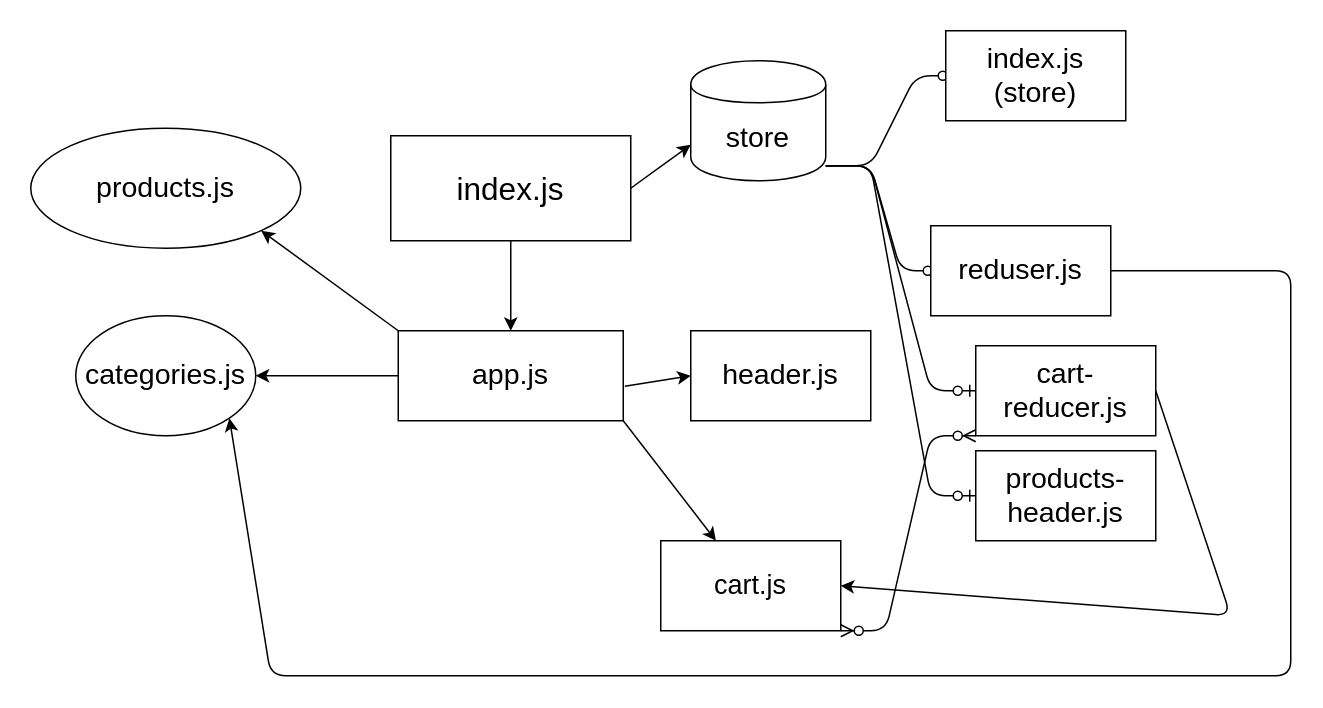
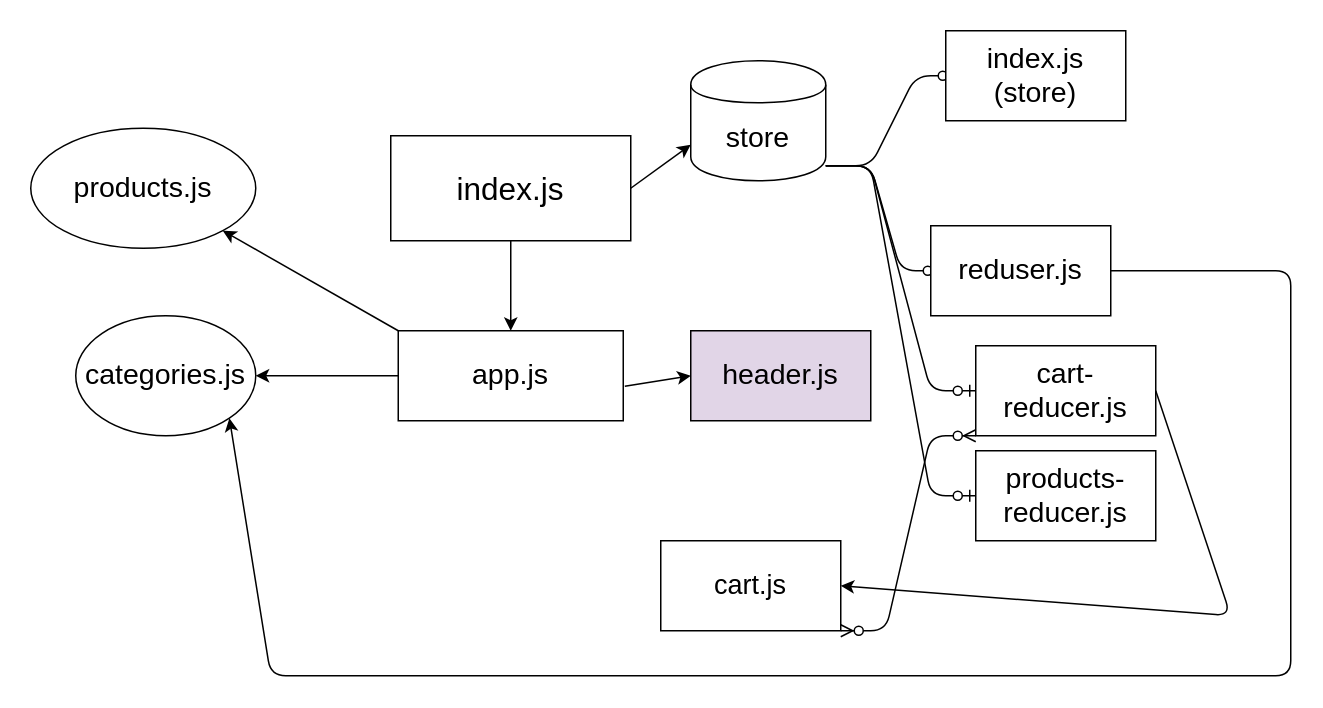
(166, 188) -> (143, 188)
(781, 376) -> (781, 376)
(667, 477) -> none
(1066, 496) -> (1066, 496)
